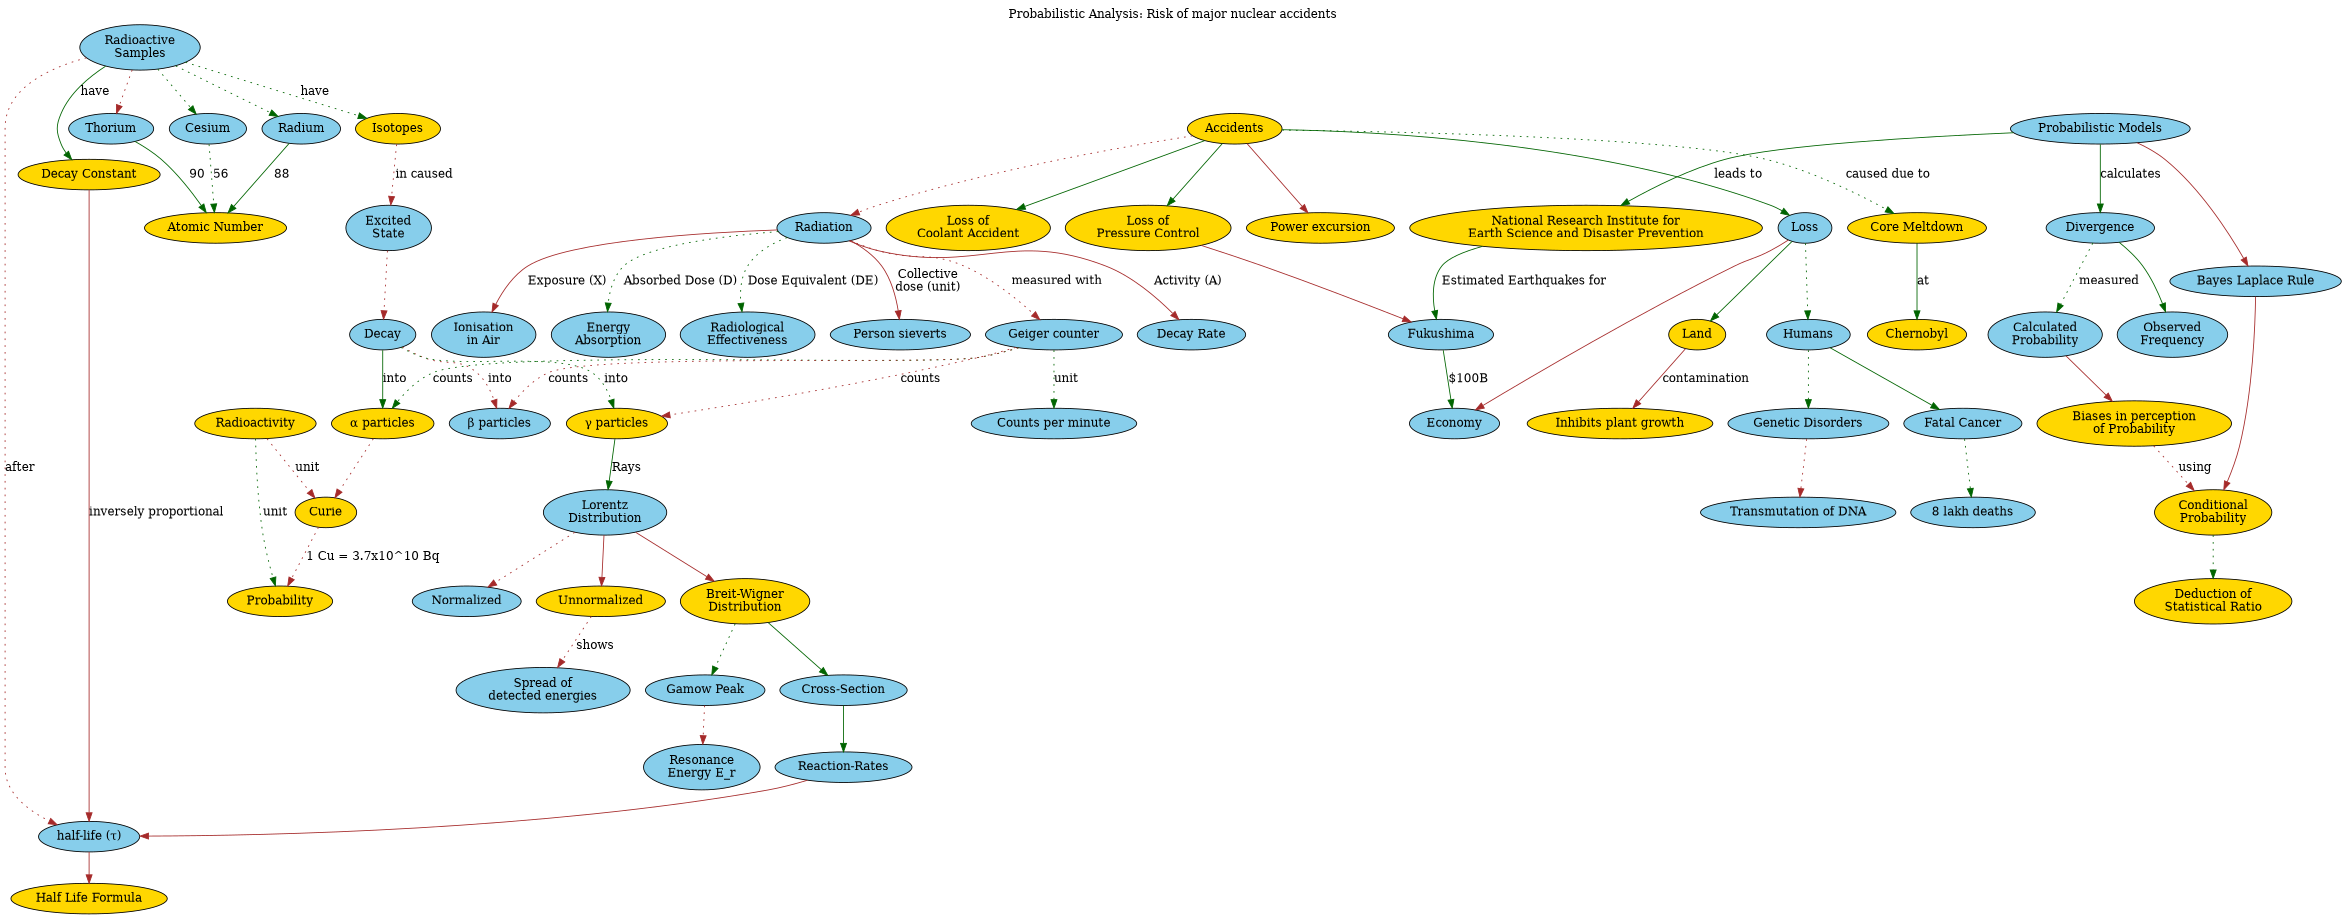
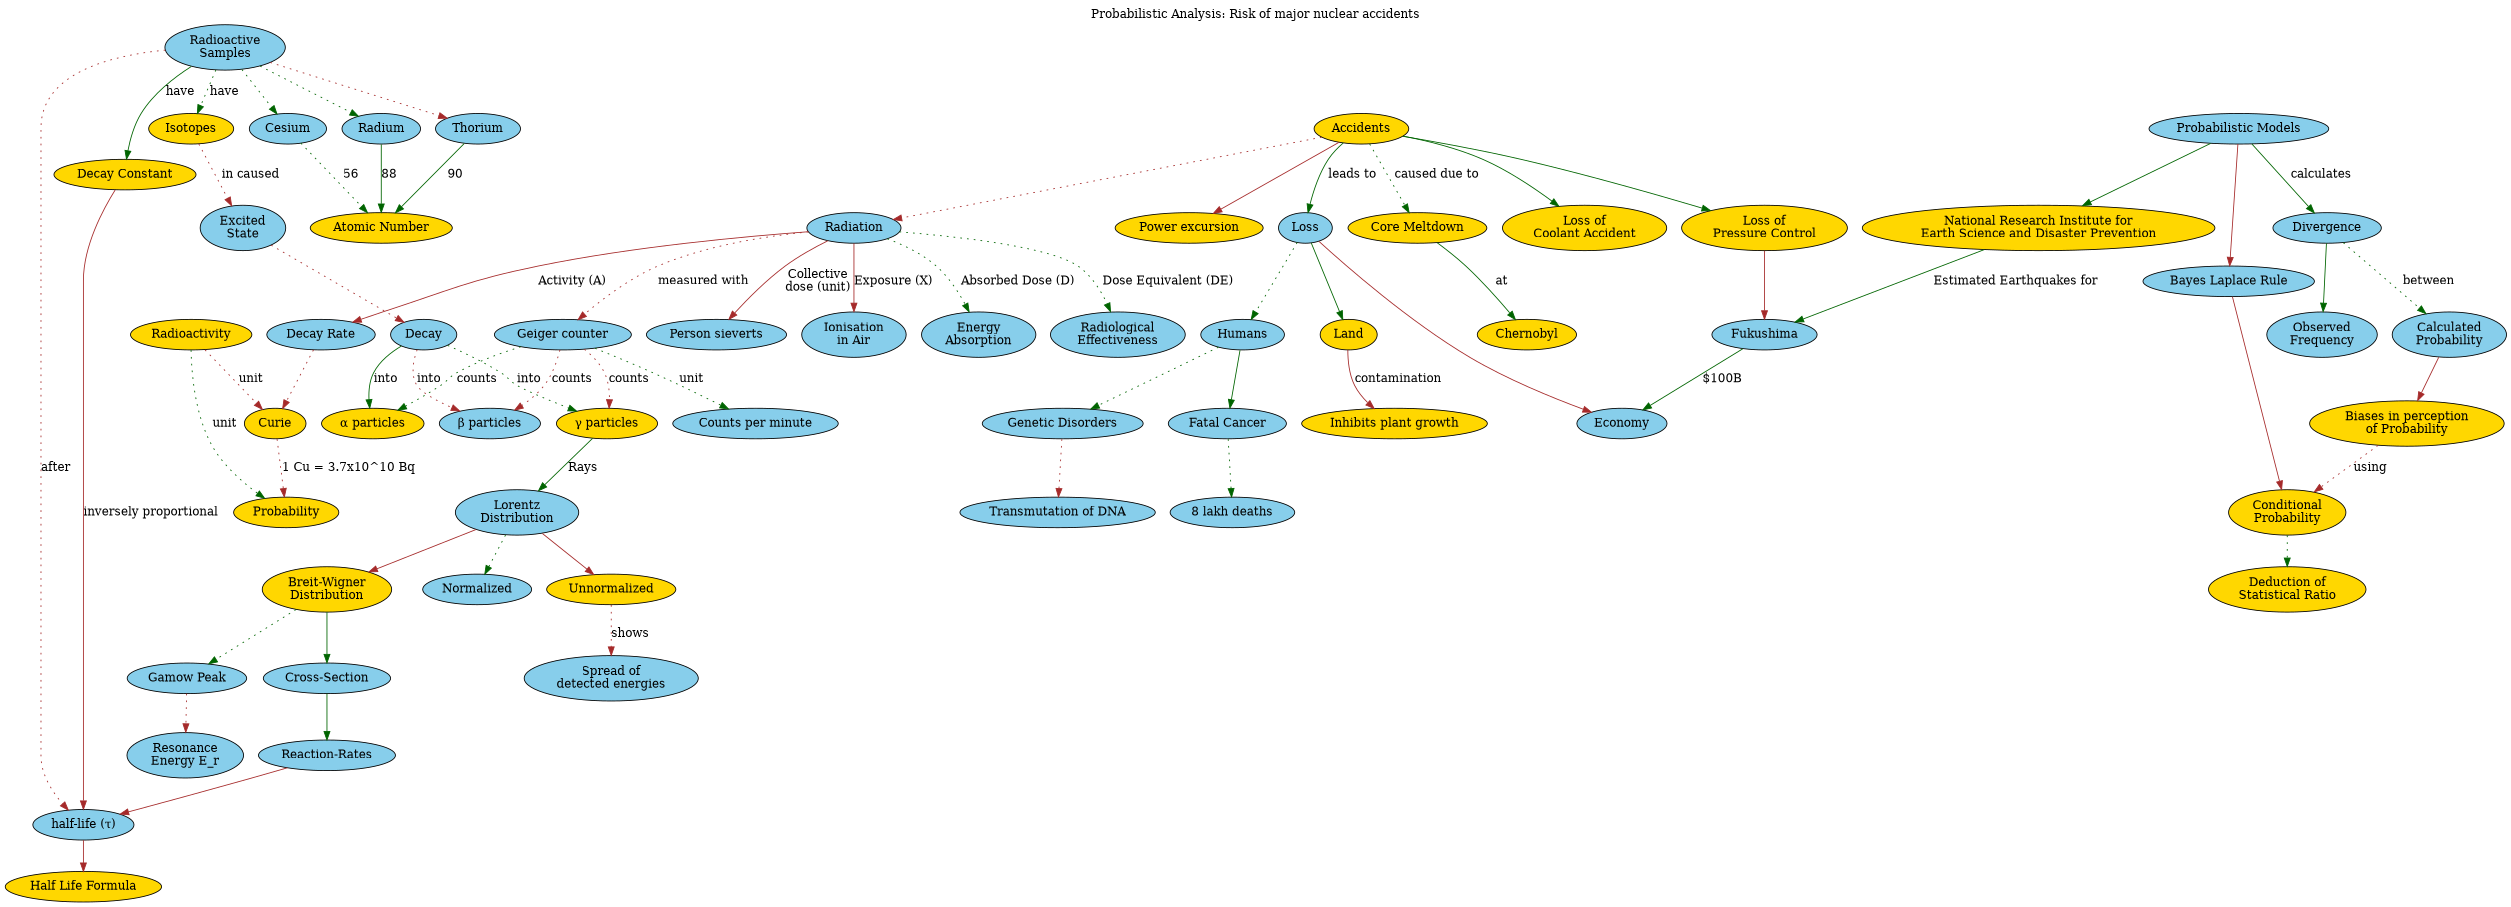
(2109, 281) -> (2429, 281)
(356, 465) -> (300, 375)
(535, 557) -> (497, 551)
